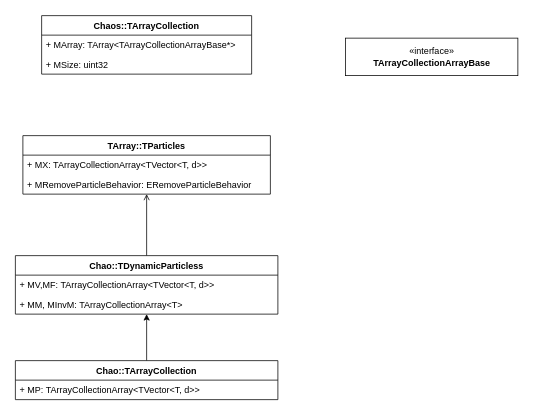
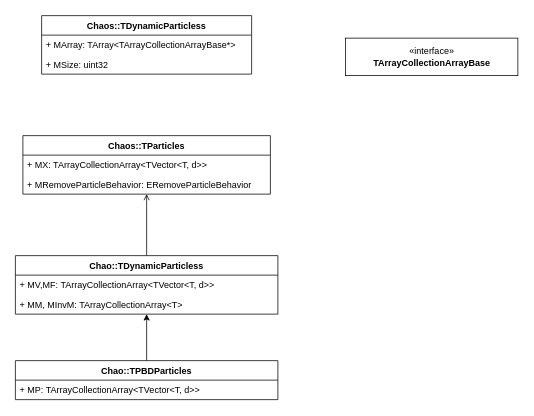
(146, 26) -> (146, 26)
(146, 146) -> (146, 146)
(146, 371) -> (146, 371)
